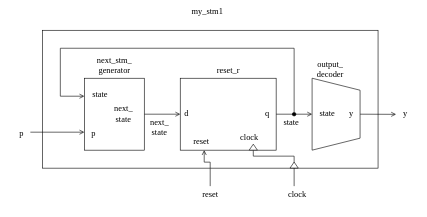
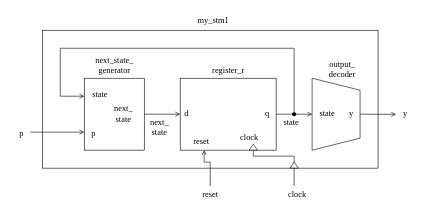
(207, 12) -> (213, 21)
(115, 66) -> (115, 66)
(330, 69) -> (342, 69)
(229, 71) -> (229, 71)
